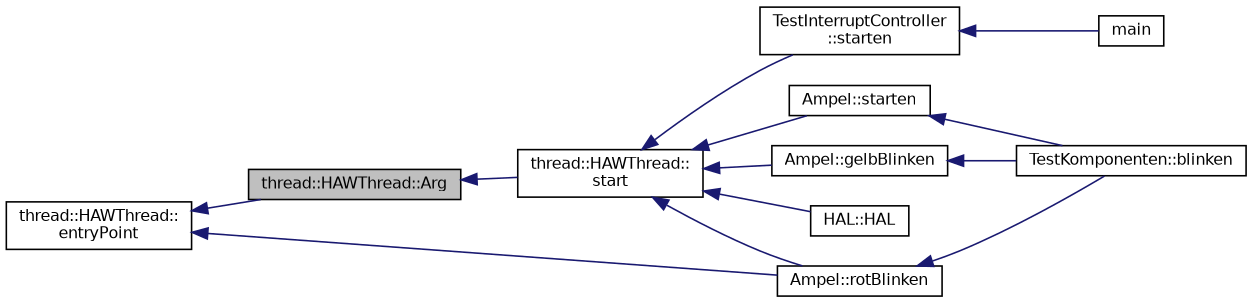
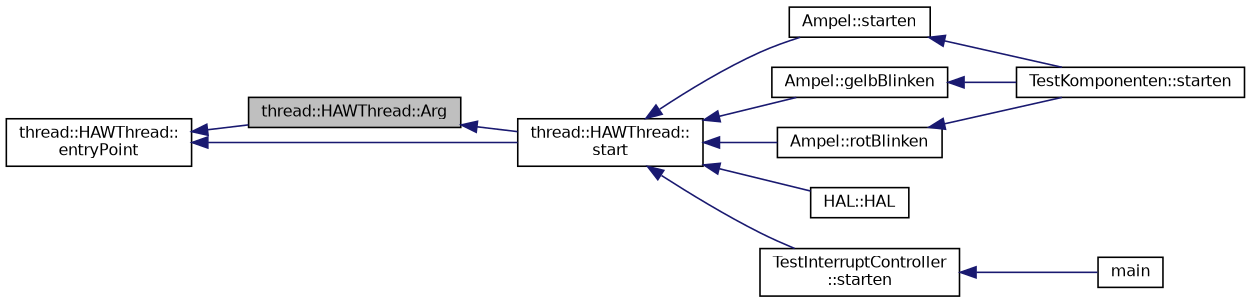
(1131, 161) -> (1130, 82)
(493, 254) -> (363, 142)
